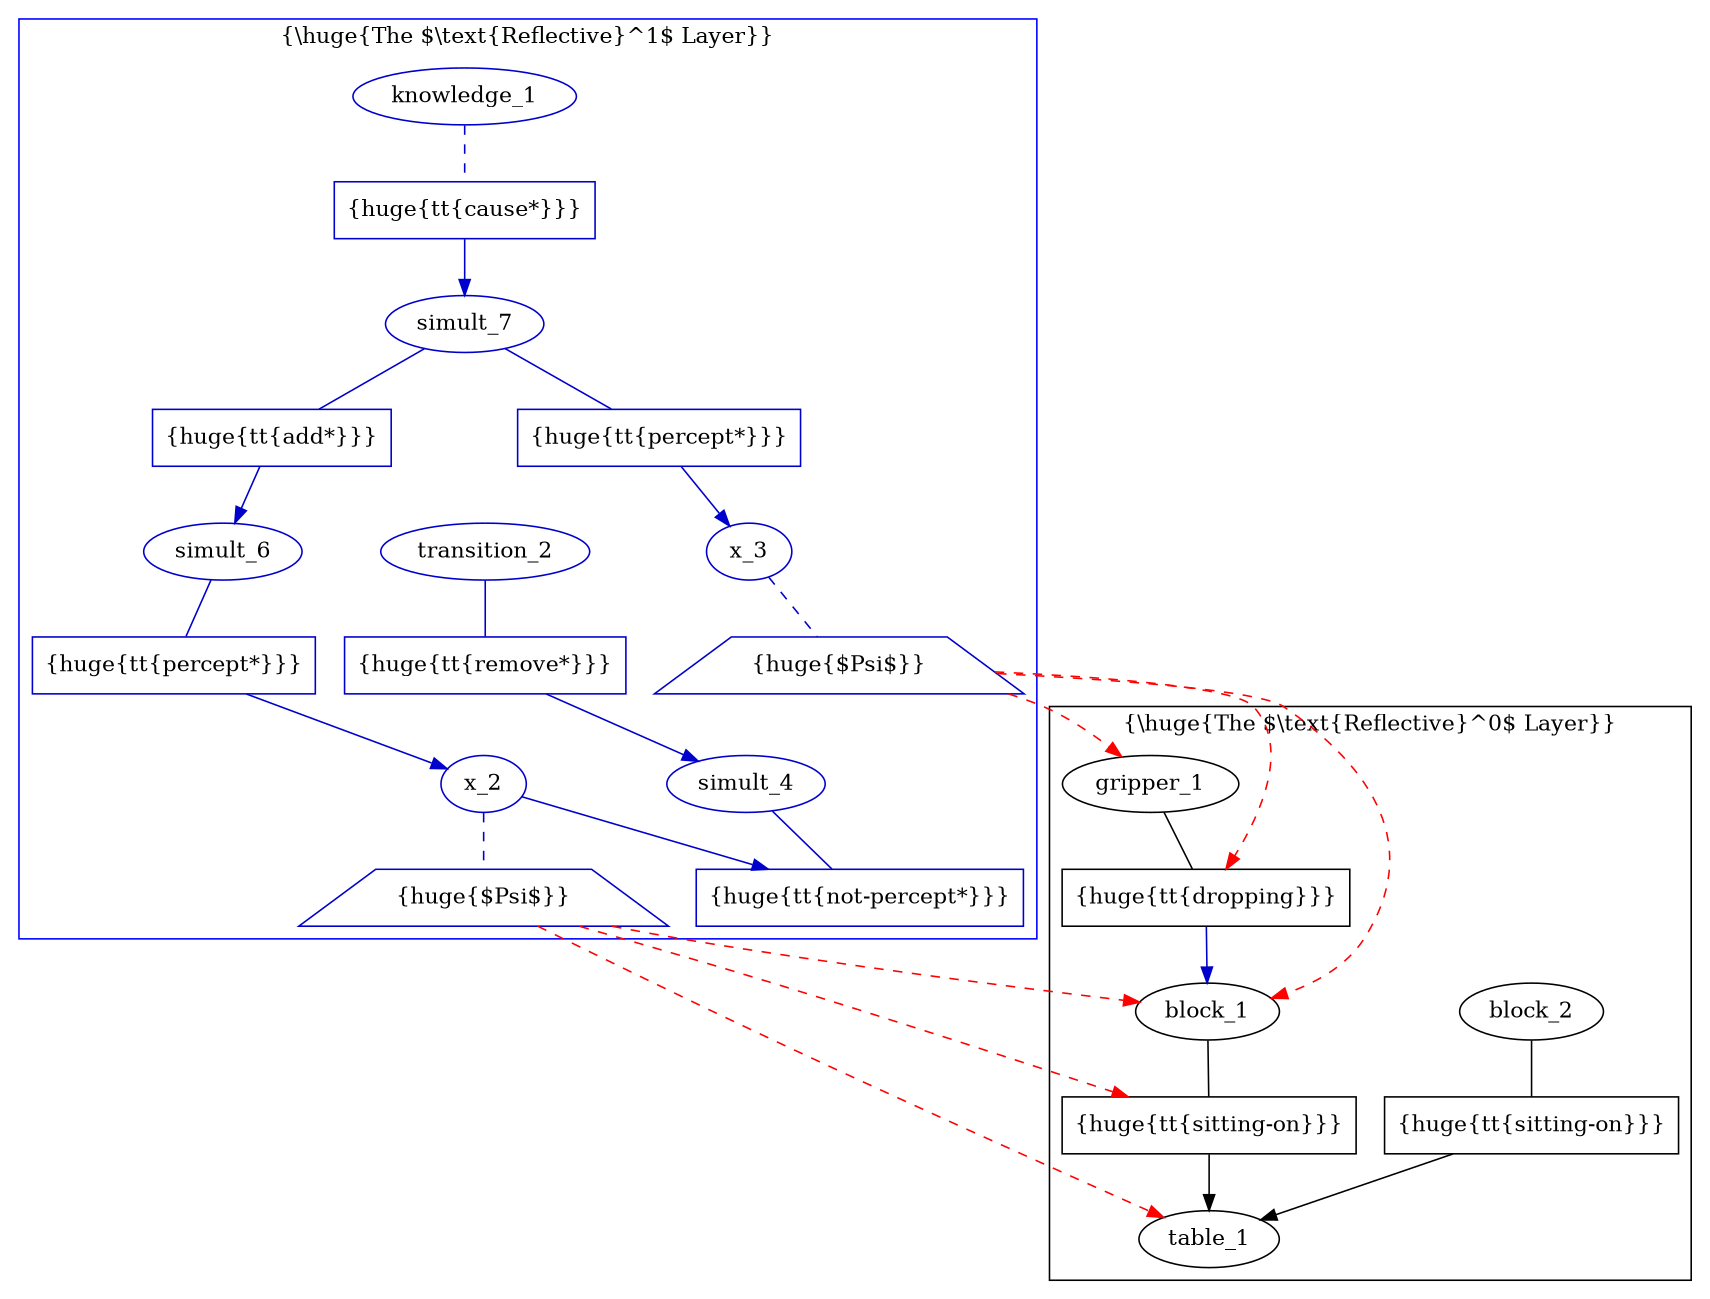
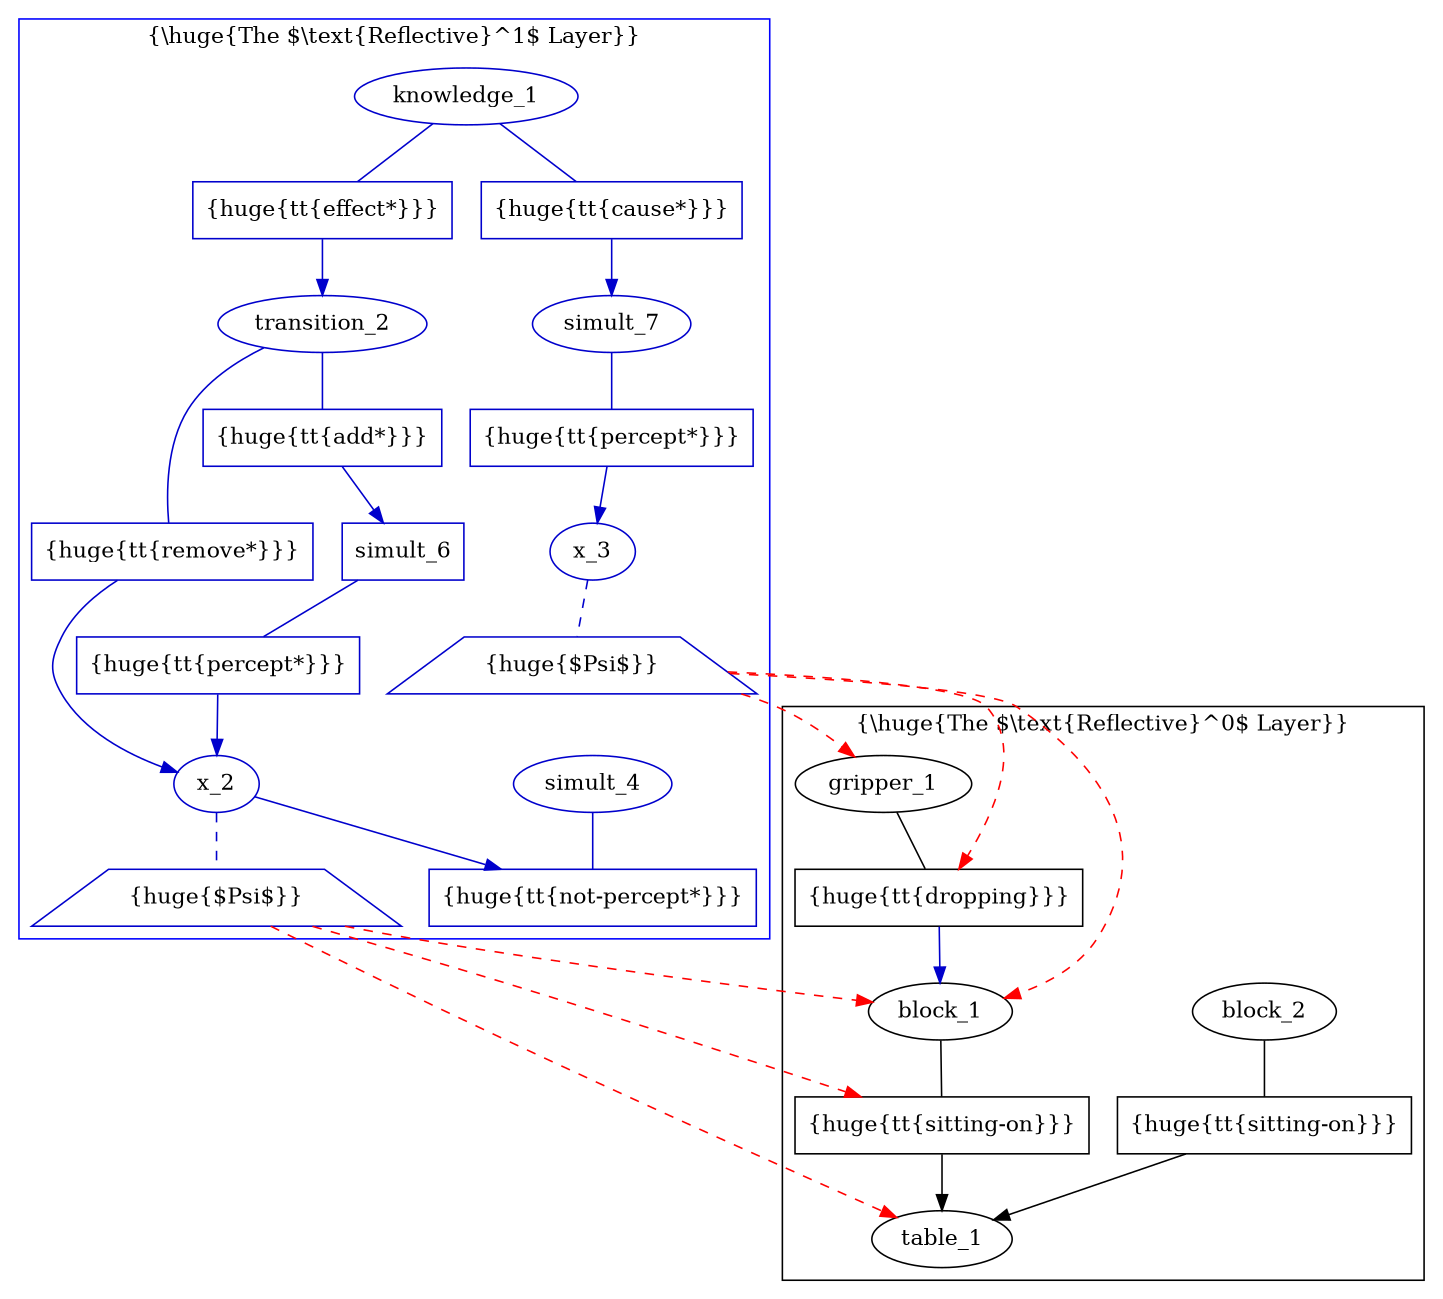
(465, 153) -> (538, 153)
none -> (322, 210)
(372, 379) -> (322, 381)
(223, 552) -> (403, 552)
(615, 724) -> (58, 688)
